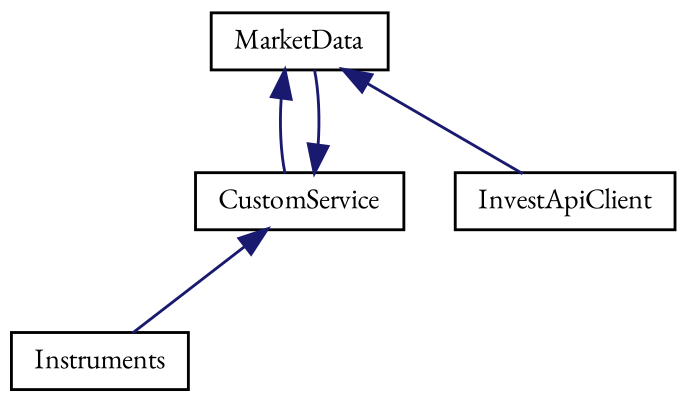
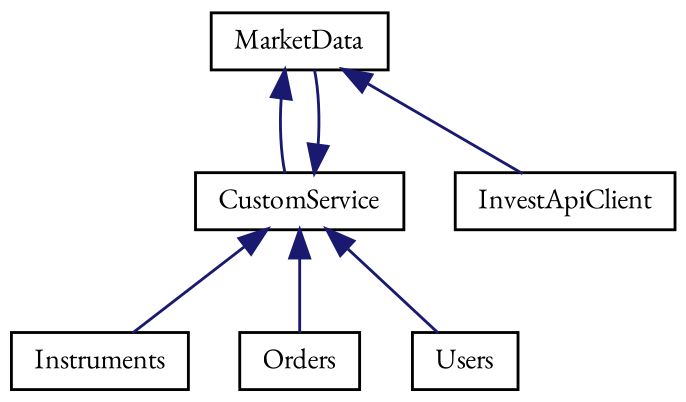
none -> (300, 361)
none -> (465, 361)
